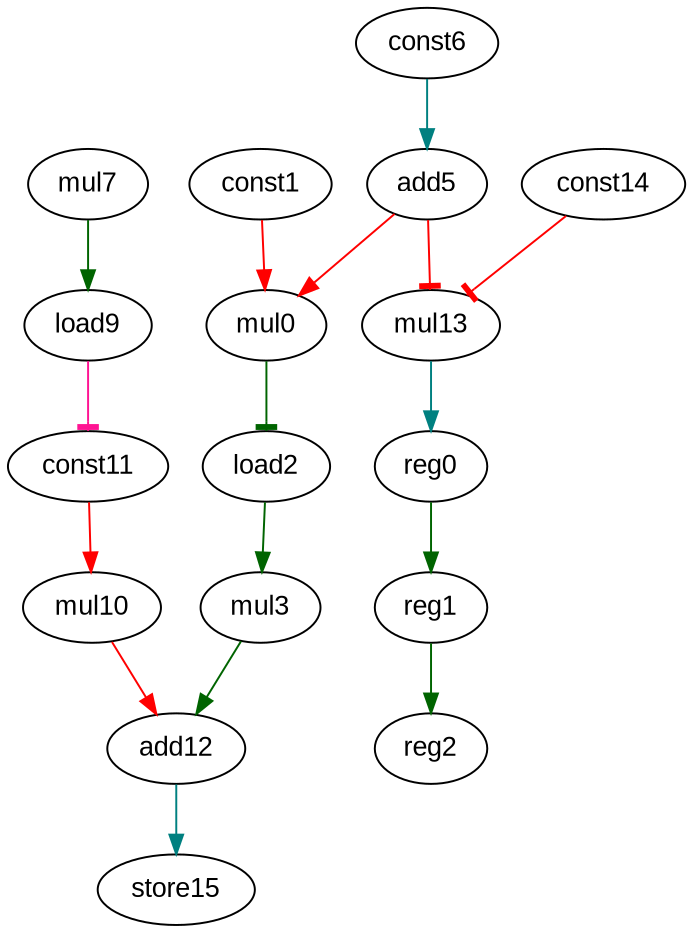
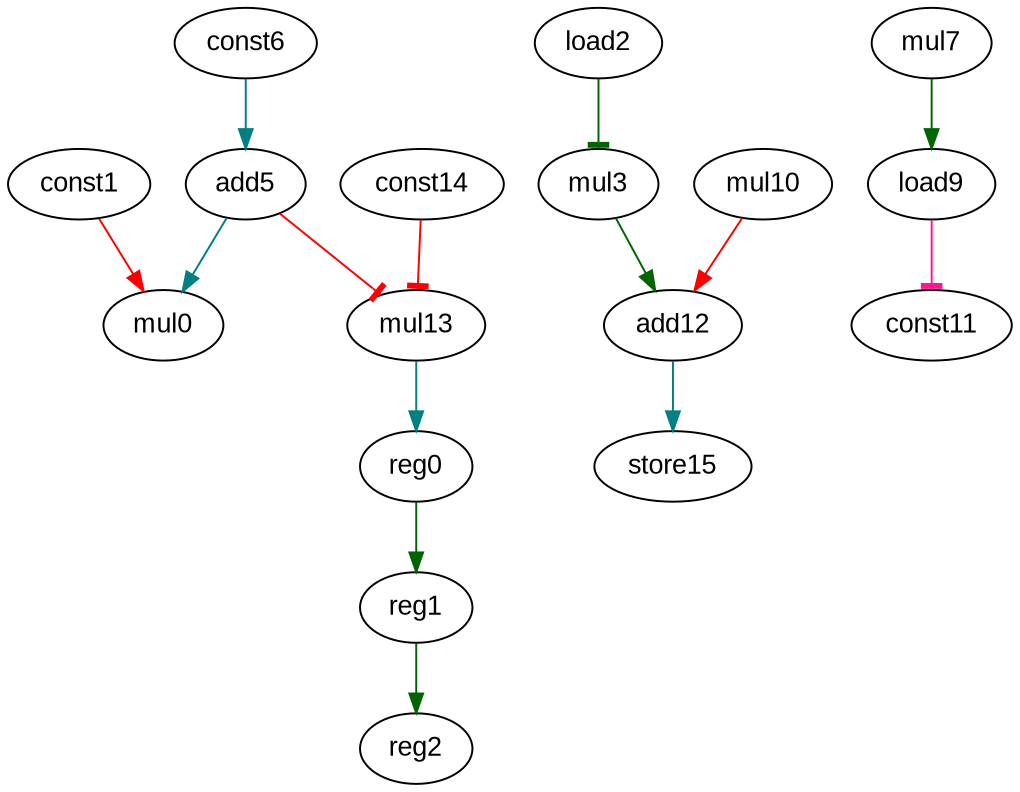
(354, 248) -> (210, 246)
(266, 391) -> none
(90, 527) -> none
(264, 527) -> (598, 109)
